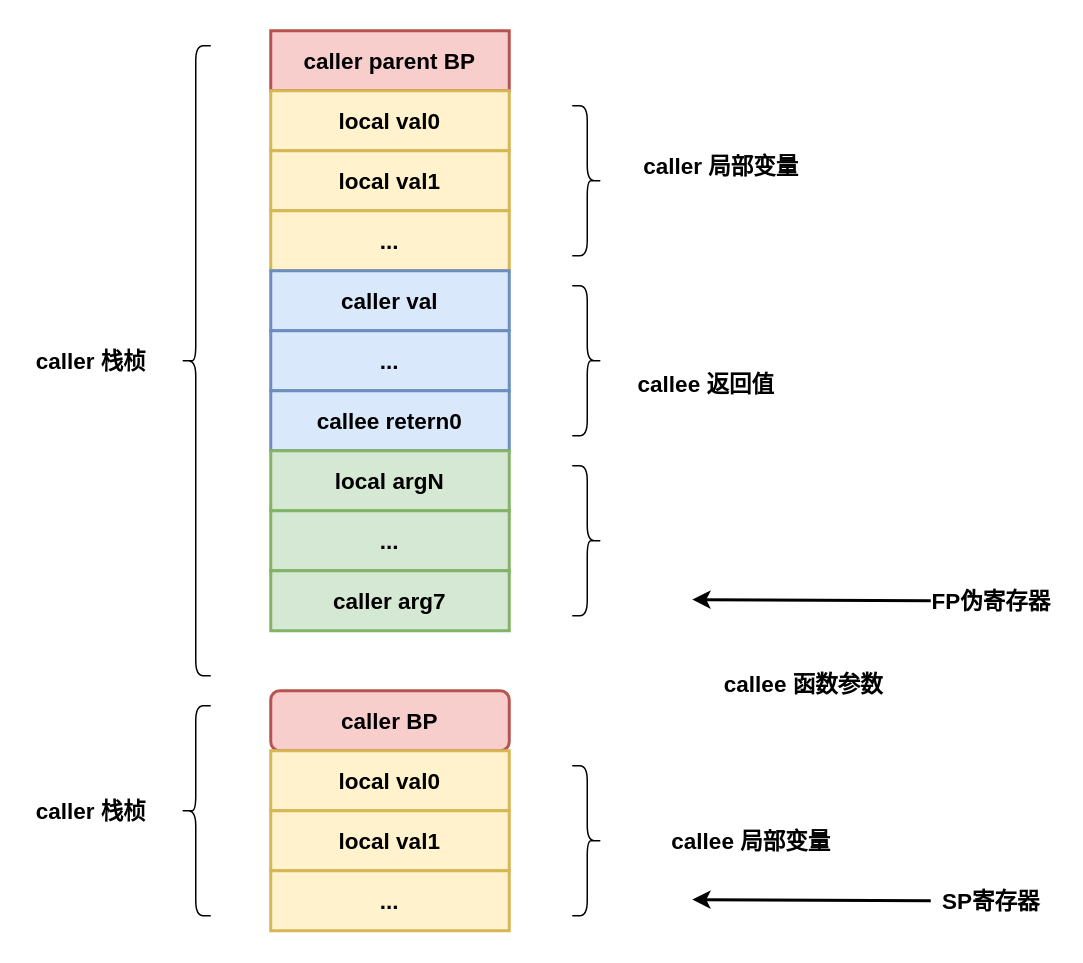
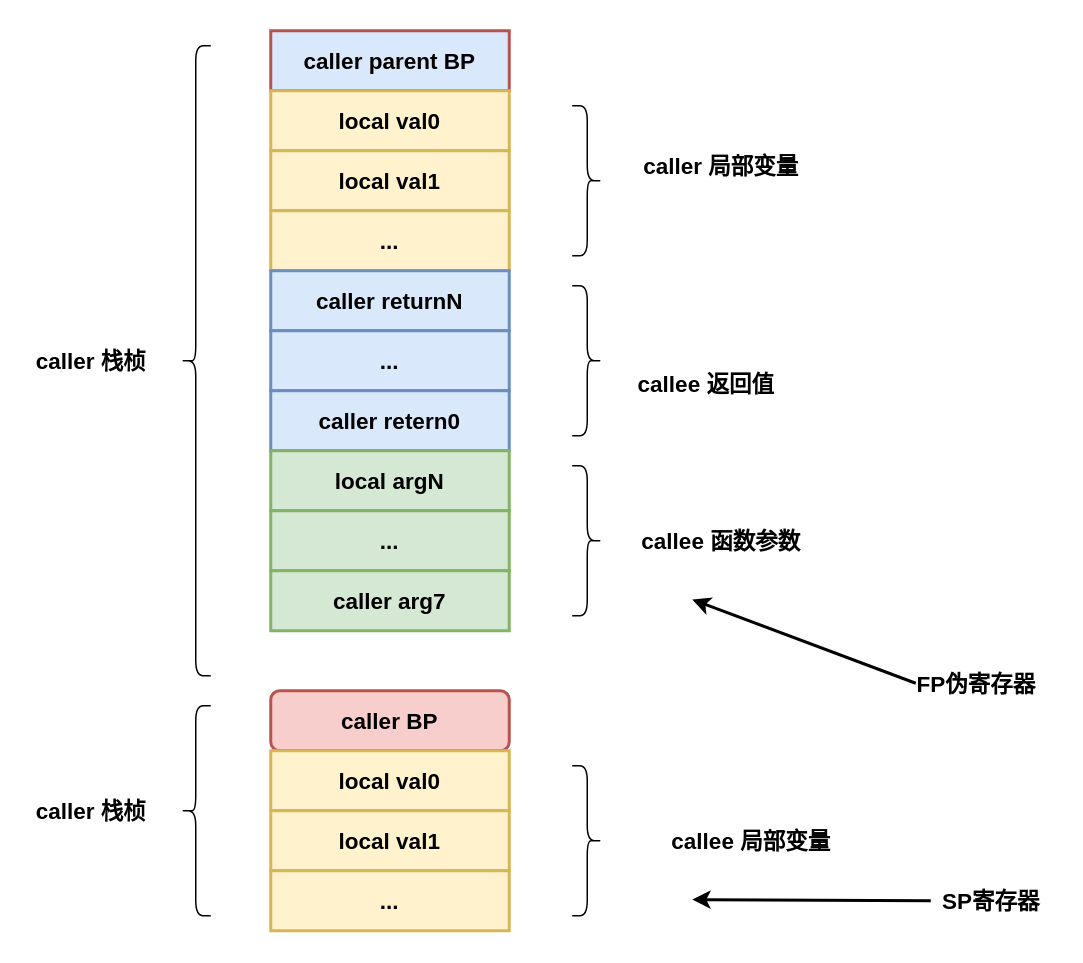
(390, 61) -> (390, 61)
(390, 301) -> (390, 301)
(390, 421) -> (390, 421)
(991, 601) -> (976, 683)
(803, 683) -> (721, 541)
